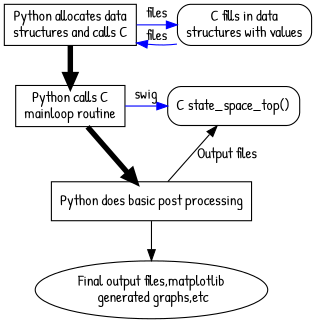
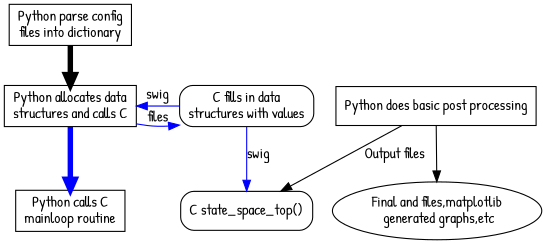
none -> (70, 25)
(157, 36) -> (158, 95)
(70, 60) -> (70, 153)
(141, 106) -> (247, 153)
(108, 150) -> none
(151, 290) -> (437, 211)
